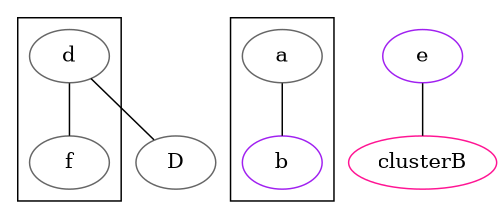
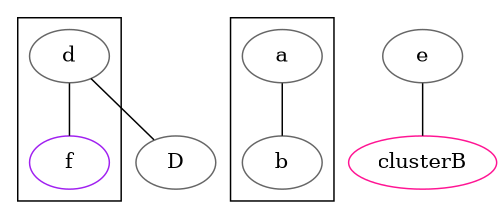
(423, 56) -> (423, 56)
(69, 163) -> (69, 163)
(282, 163) -> (282, 163)
